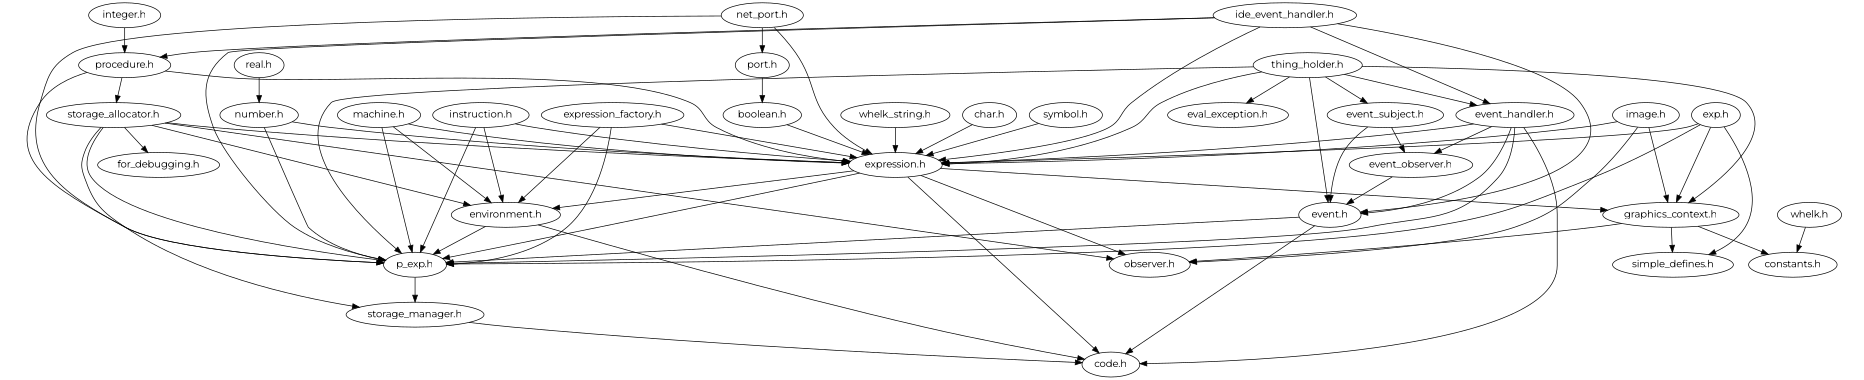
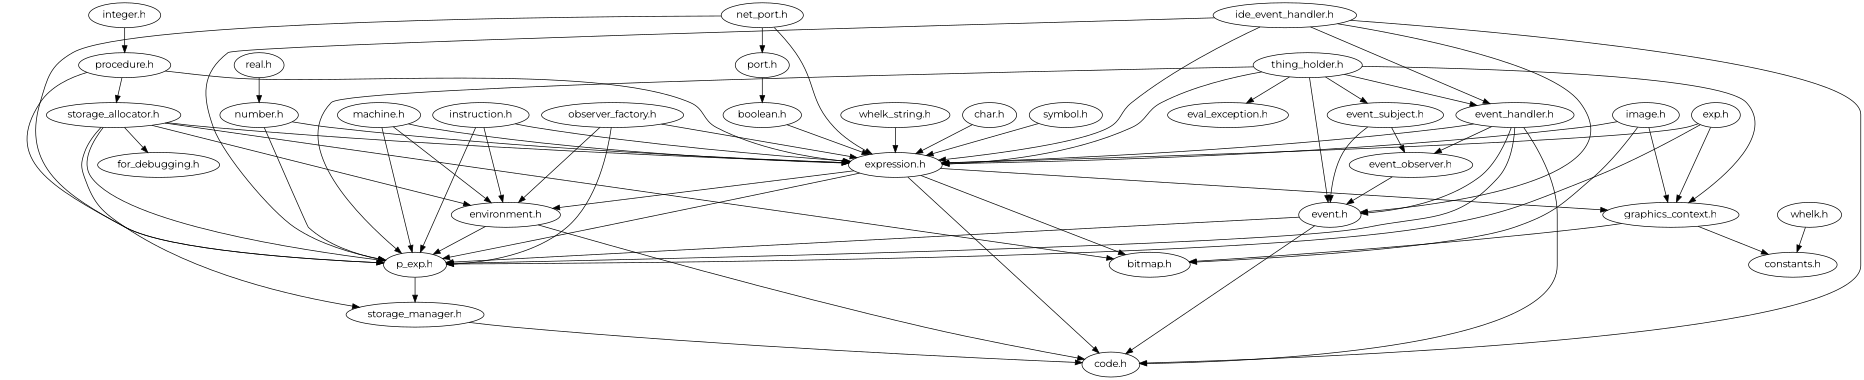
(691, 32) -> (1842, 284)
(613, 115) -> (613, 115)
(1150, 265) -> (1150, 265)
(1673, 265) -> none
